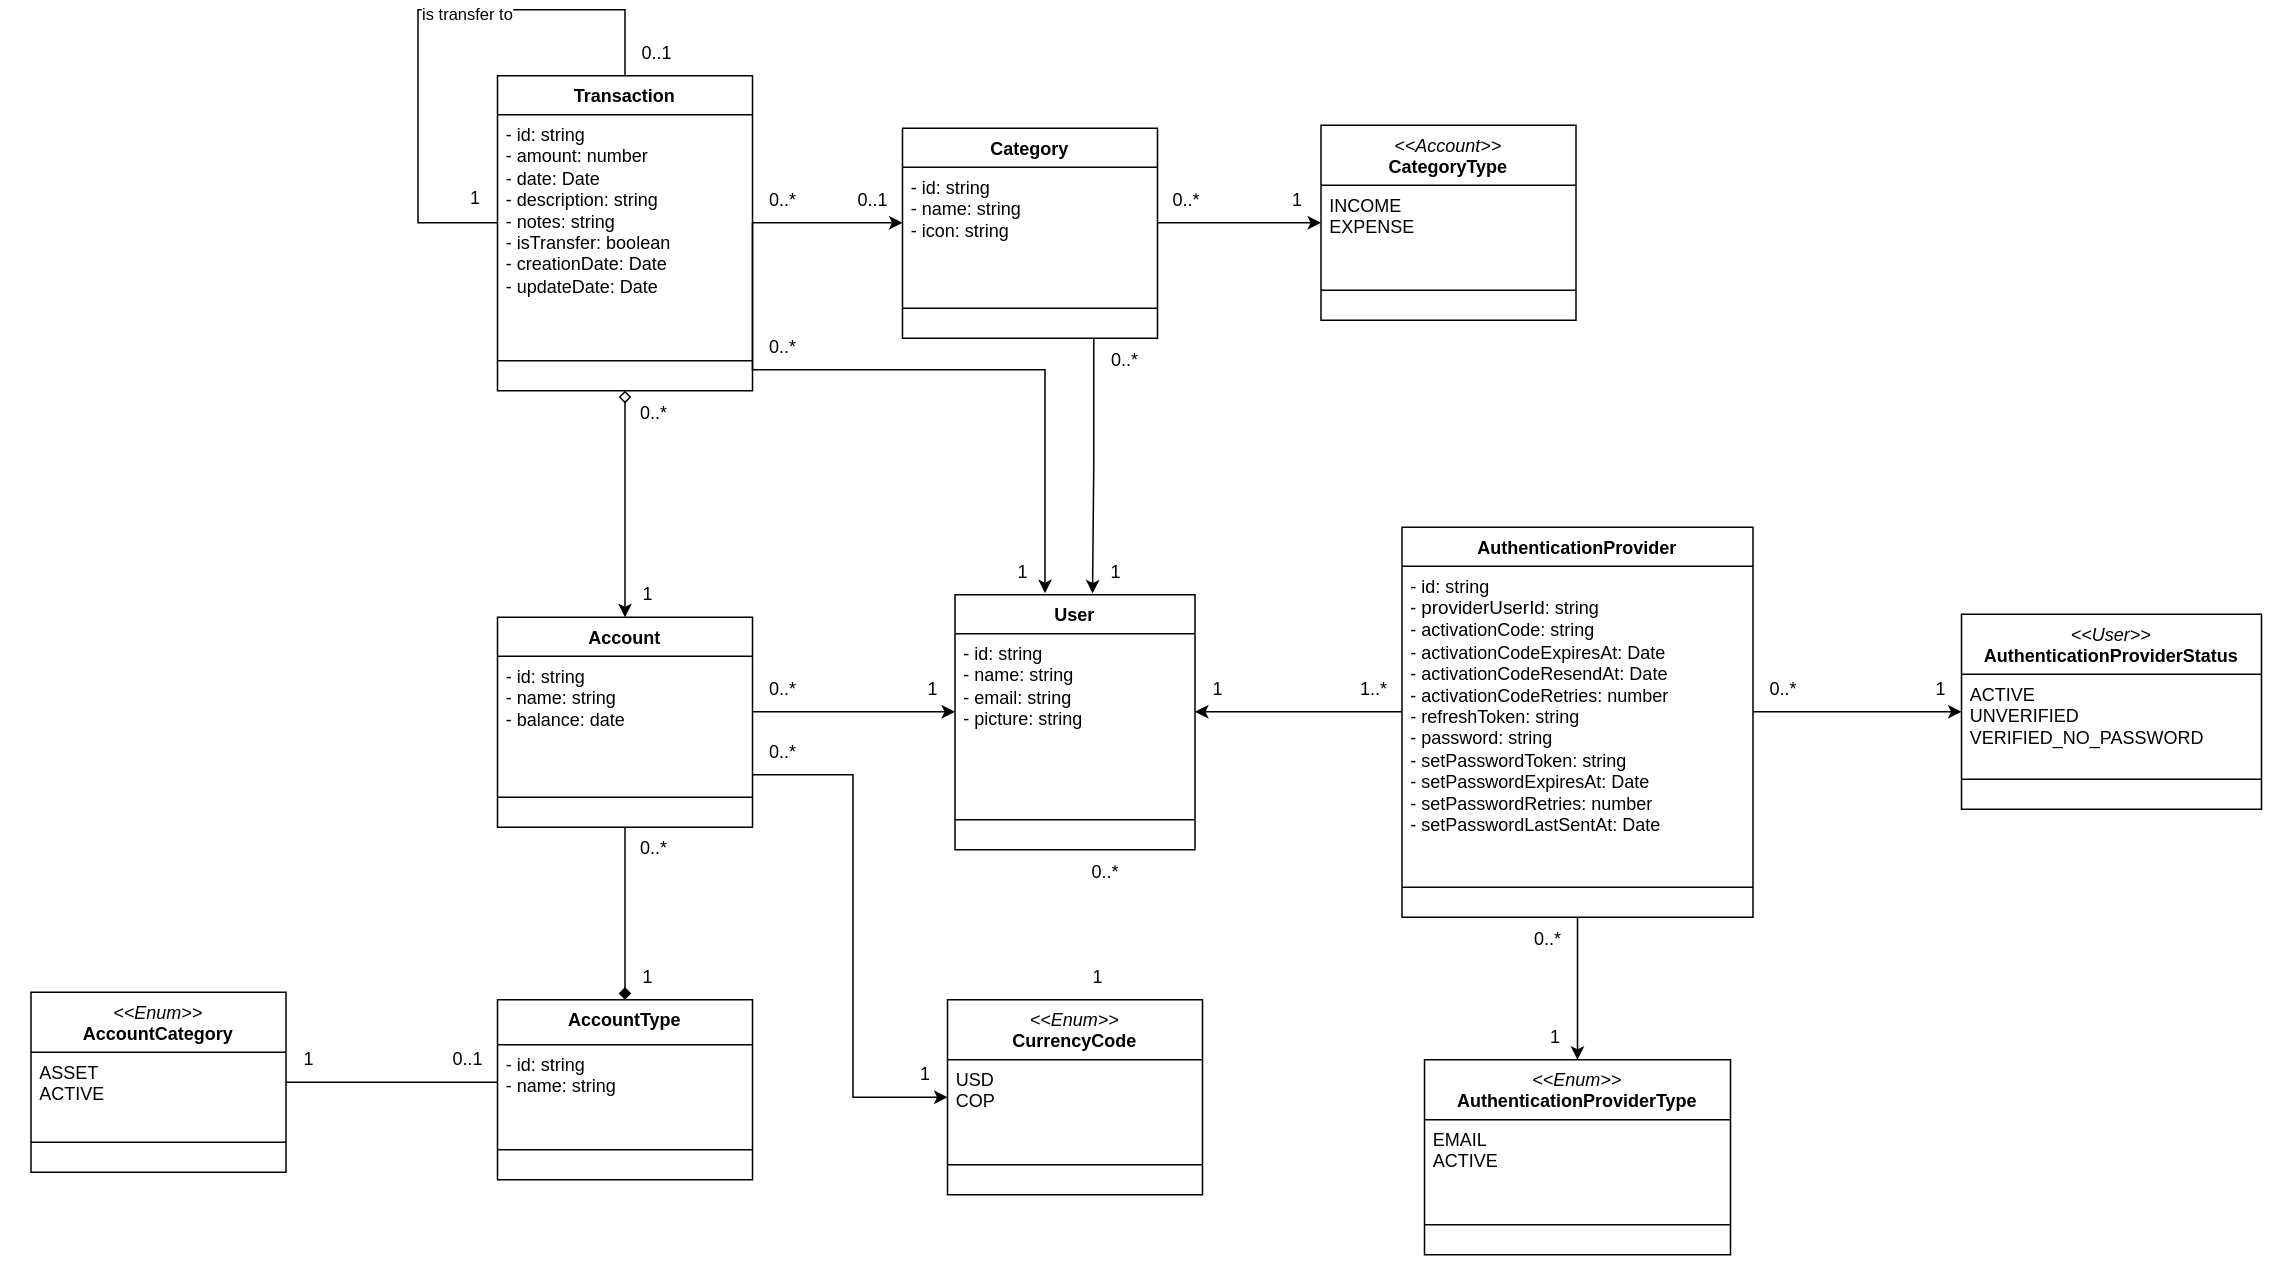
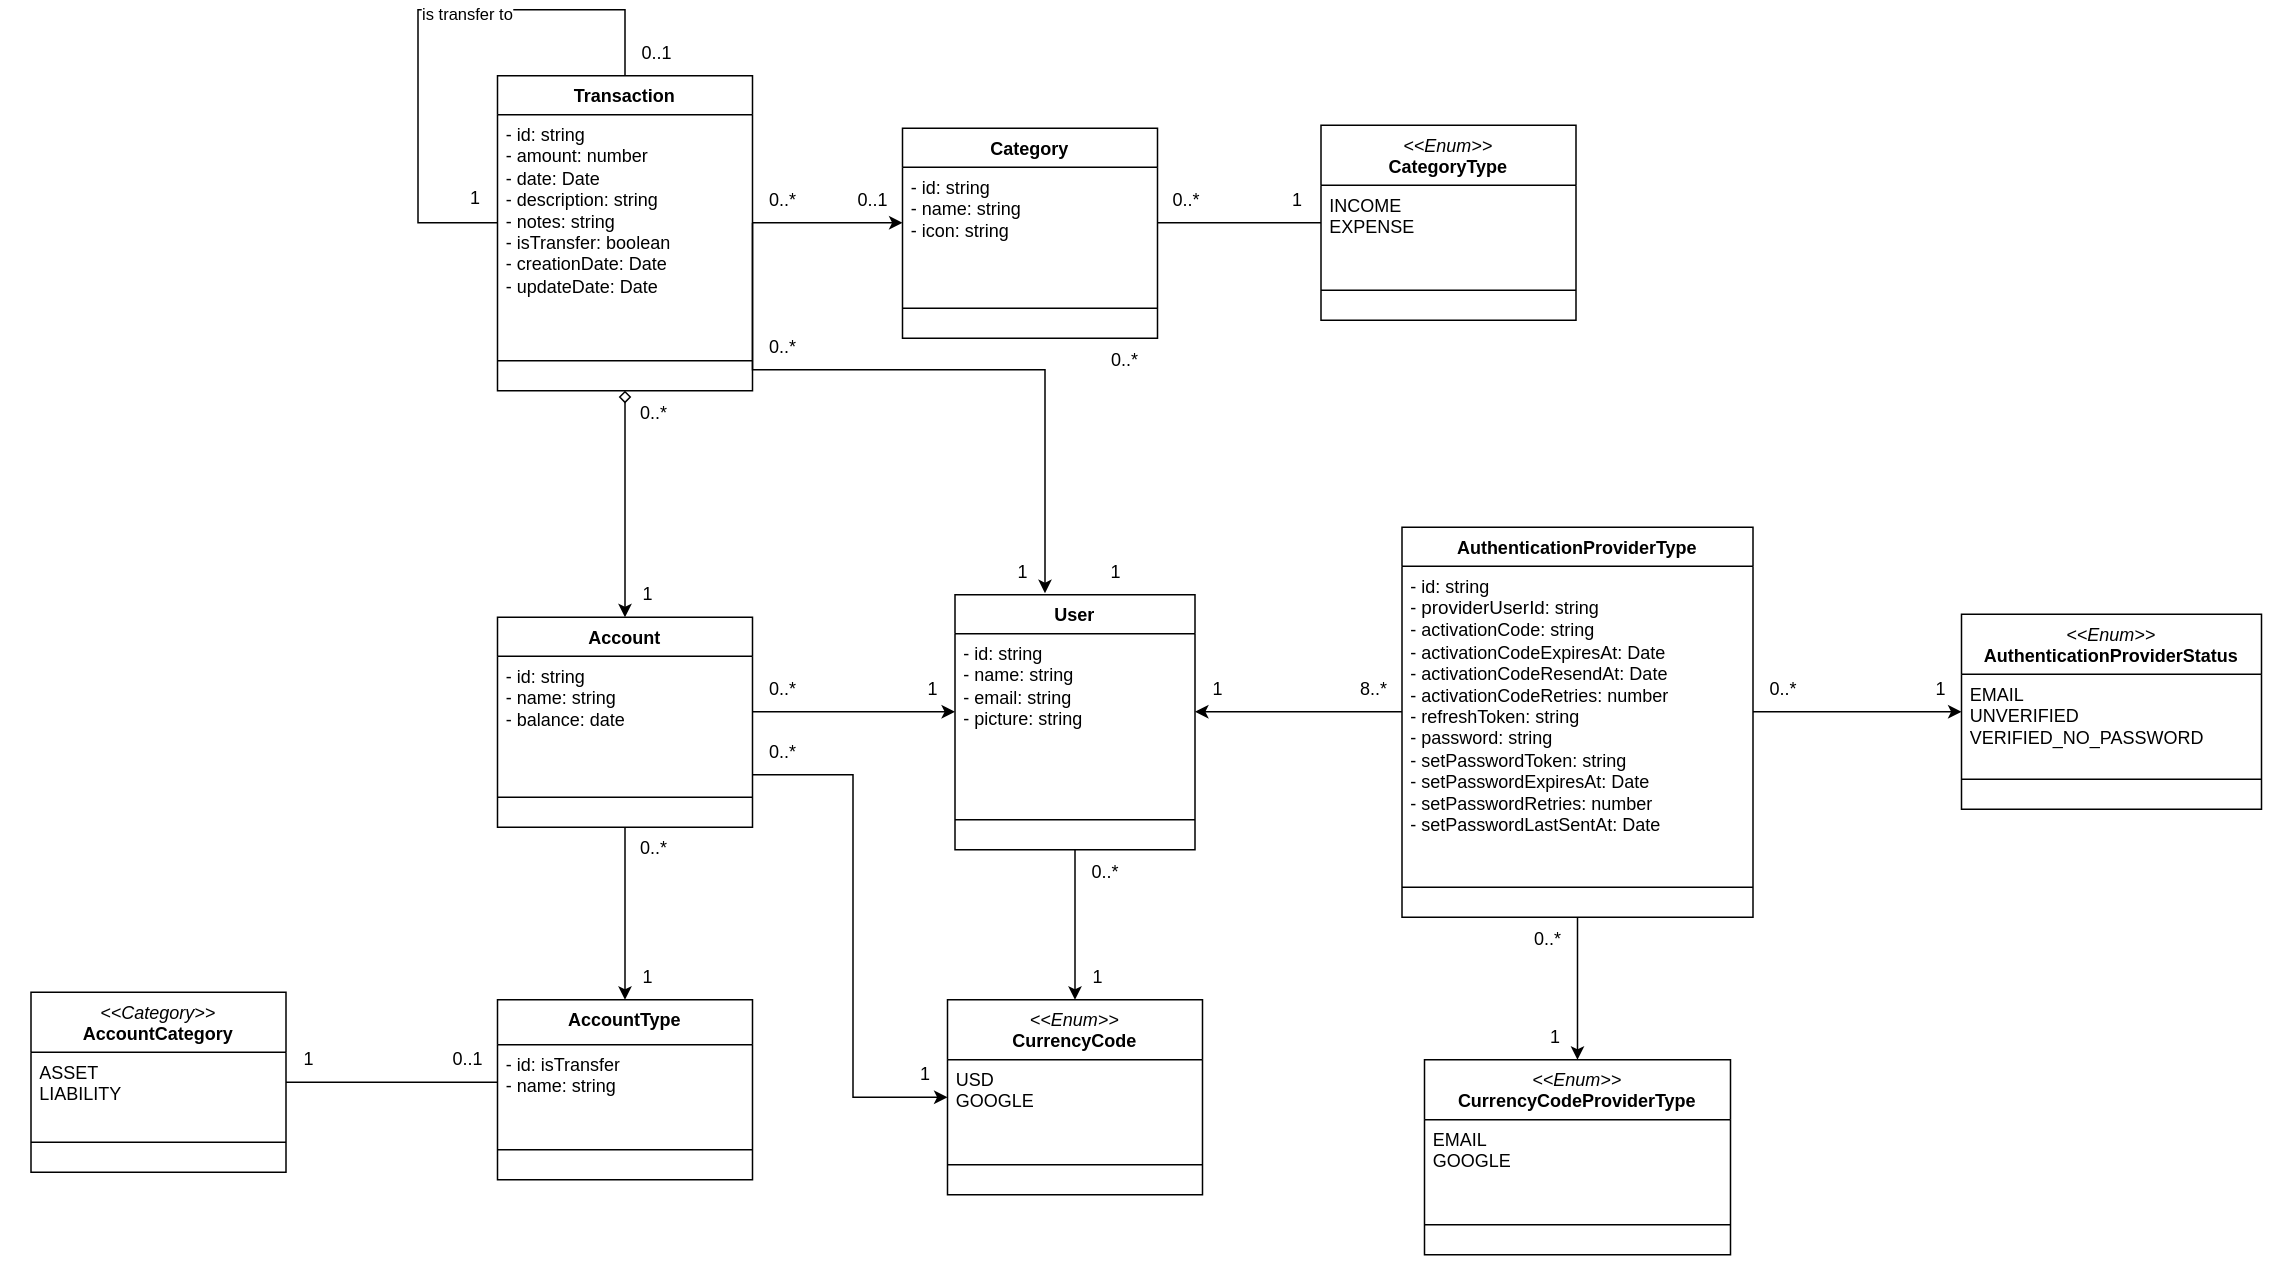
(1448, 157) -> (1448, 157)
(1309, 223) -> (1312, 223)
(1094, 462) -> none
(1577, 549) -> (1577, 549)
(2111, 646) -> (2111, 646)
(1374, 689) -> (1374, 689)
(2071, 717) -> (2071, 717)
none -> (1075, 921)
(625, 987) -> (625, 988)
(158, 1024) -> (158, 1024)
(567, 1077) -> (575, 1077)
(70, 1084) -> (85, 1084)
(971, 1092) -> (986, 1092)
(1577, 1092) -> (1577, 1092)
(1463, 1152) -> (1463, 1152)
